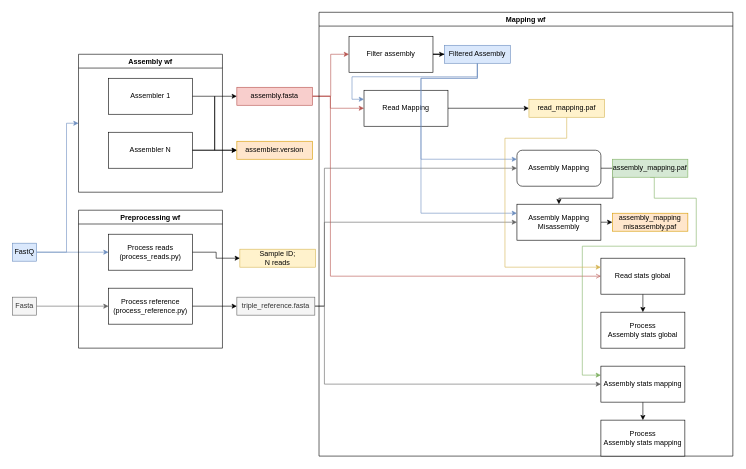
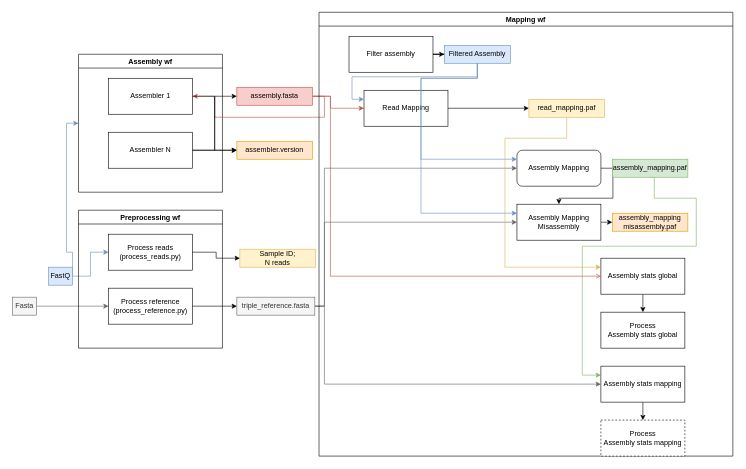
(331, 54) -> (280, 117)
(24, 252) -> (60, 276)
(643, 276) -> (643, 276)
(643, 438) -> (643, 438)
